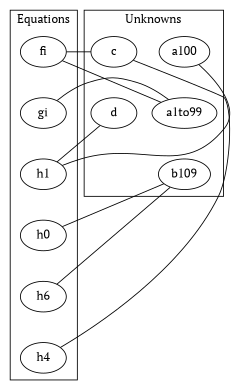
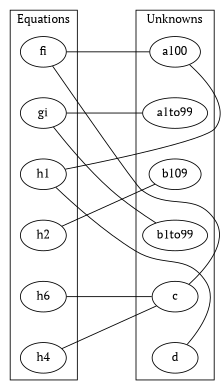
(119, 85) -> (108, 52)
(43, 235) -> (43, 235)
none -> (175, 235)
(114, 236) -> (109, 297)
